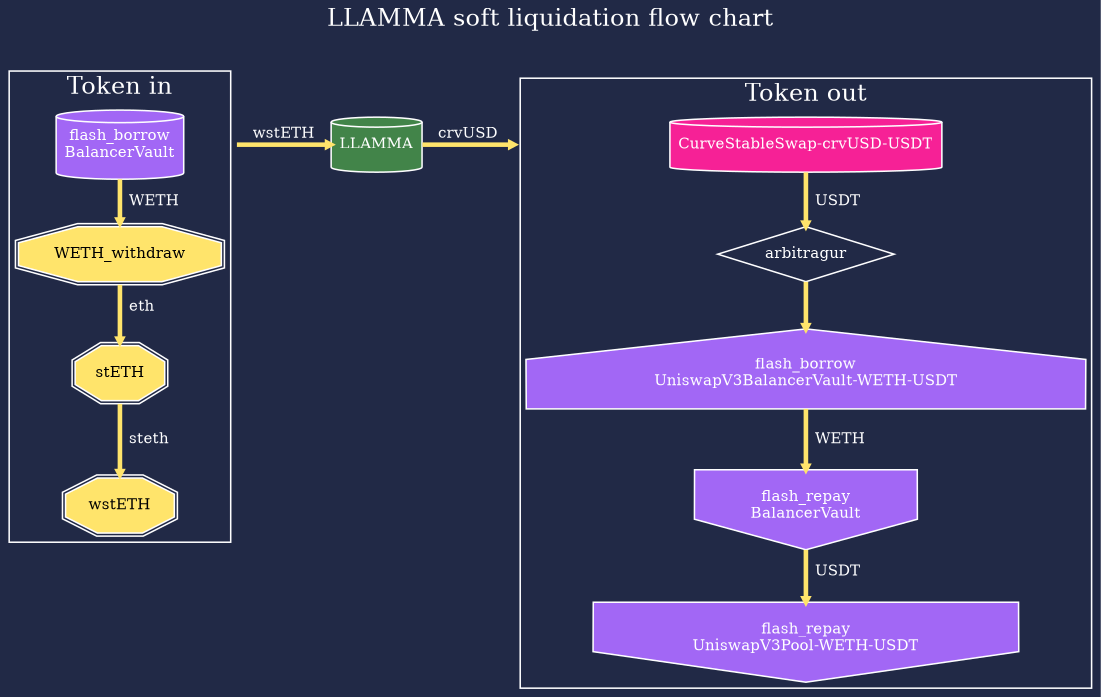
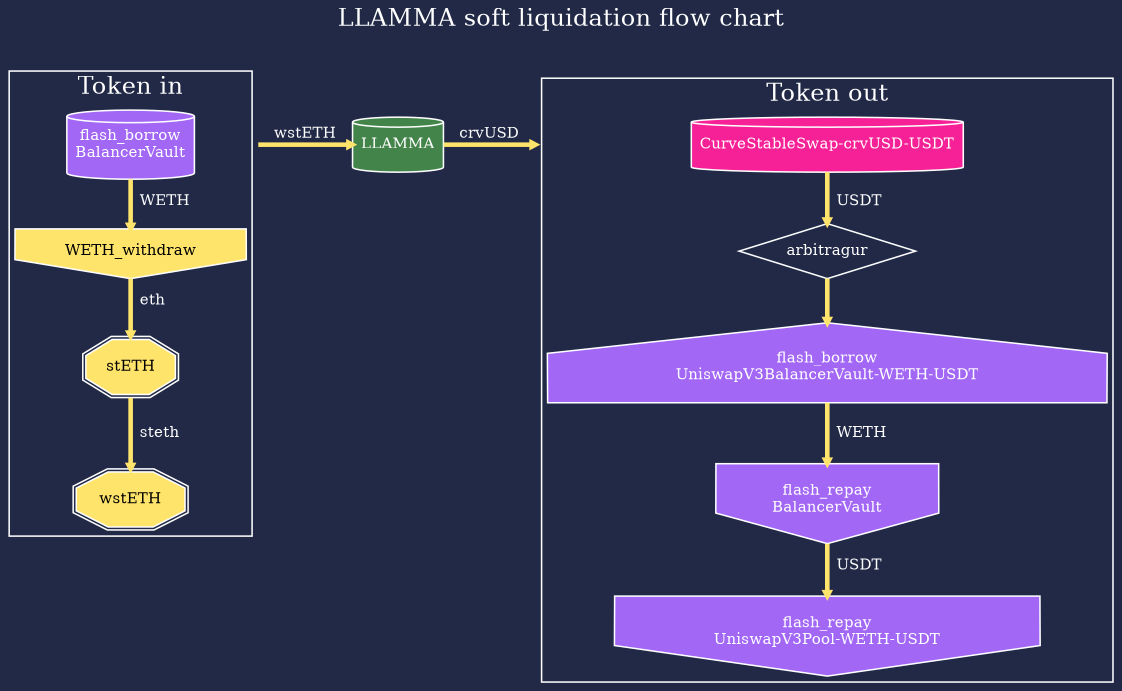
(120, 254) -> (131, 251)
